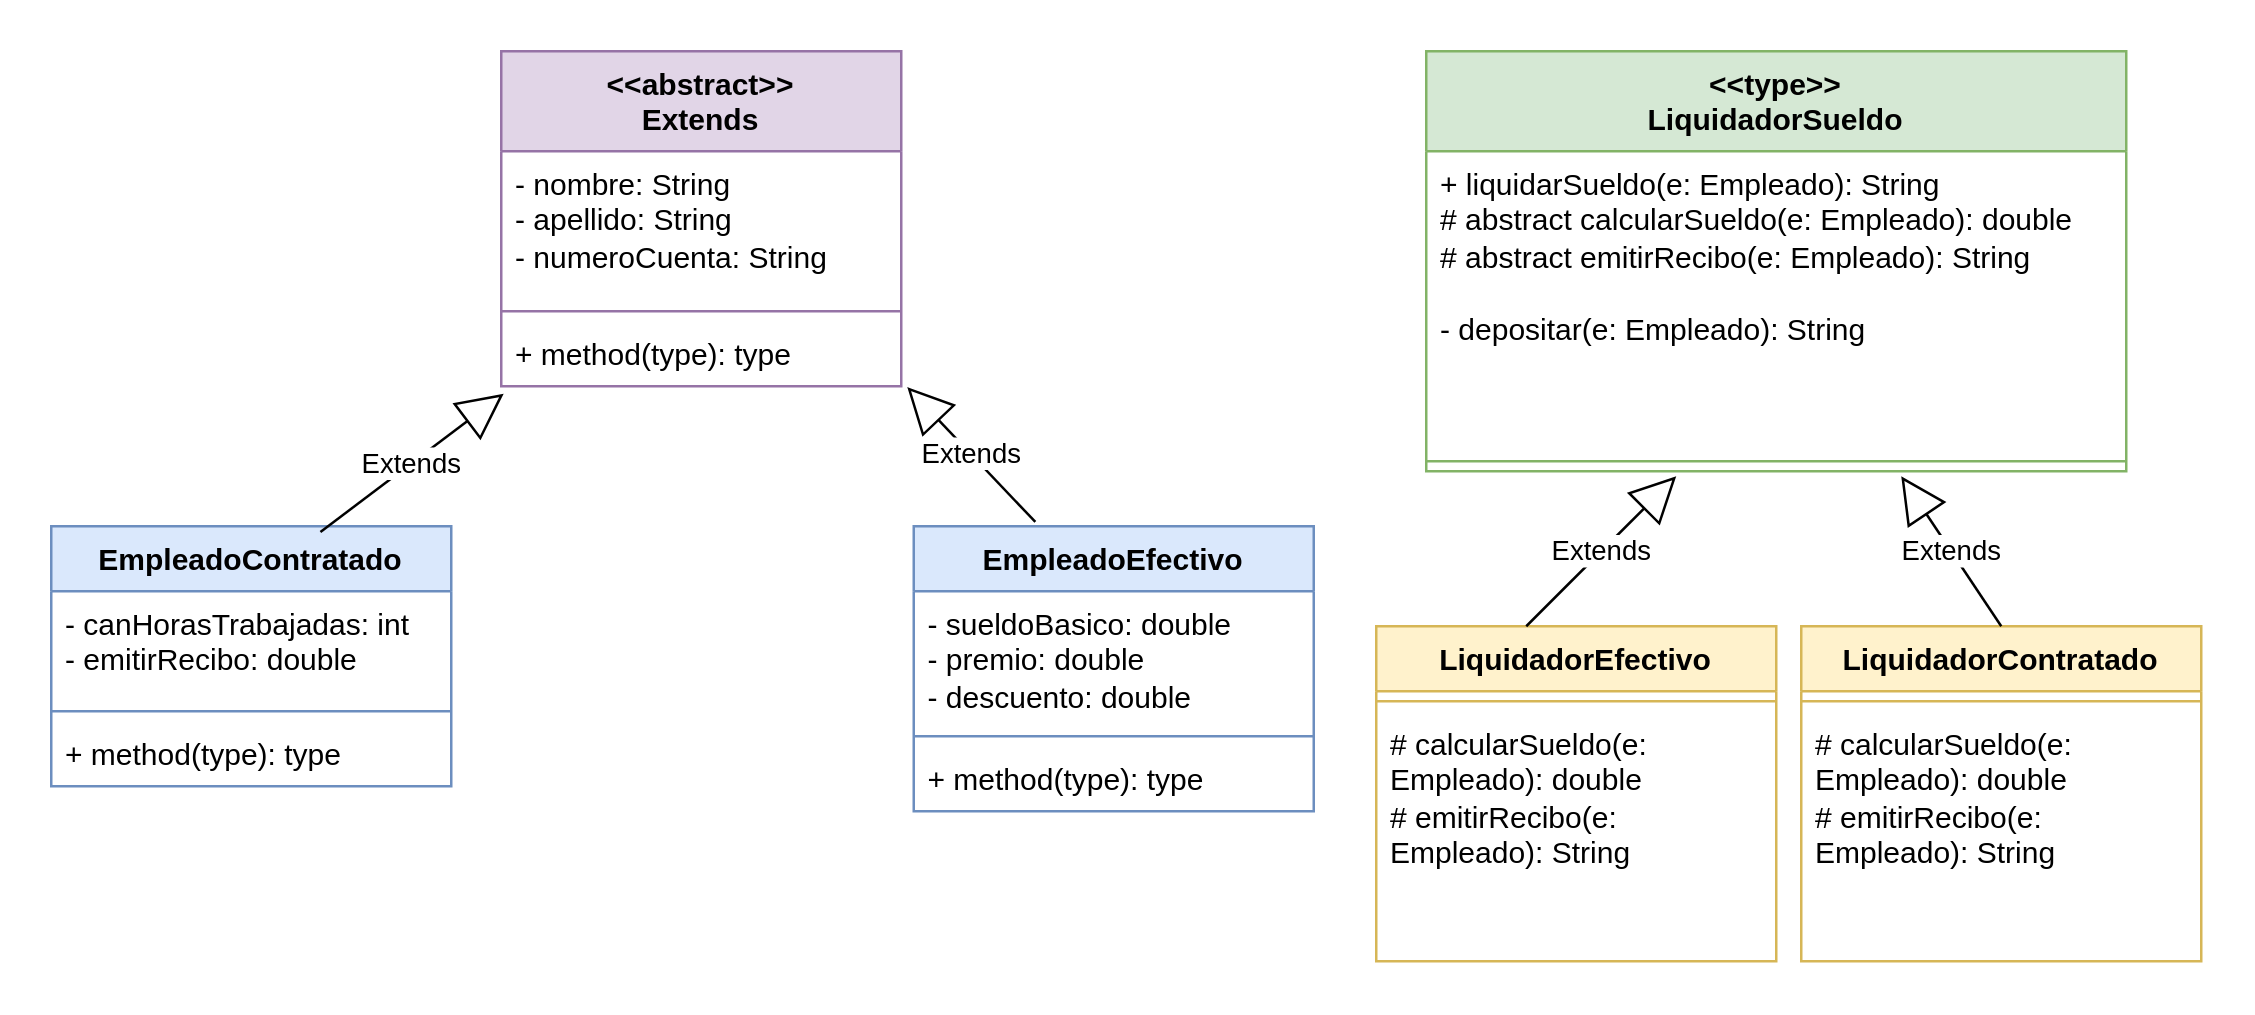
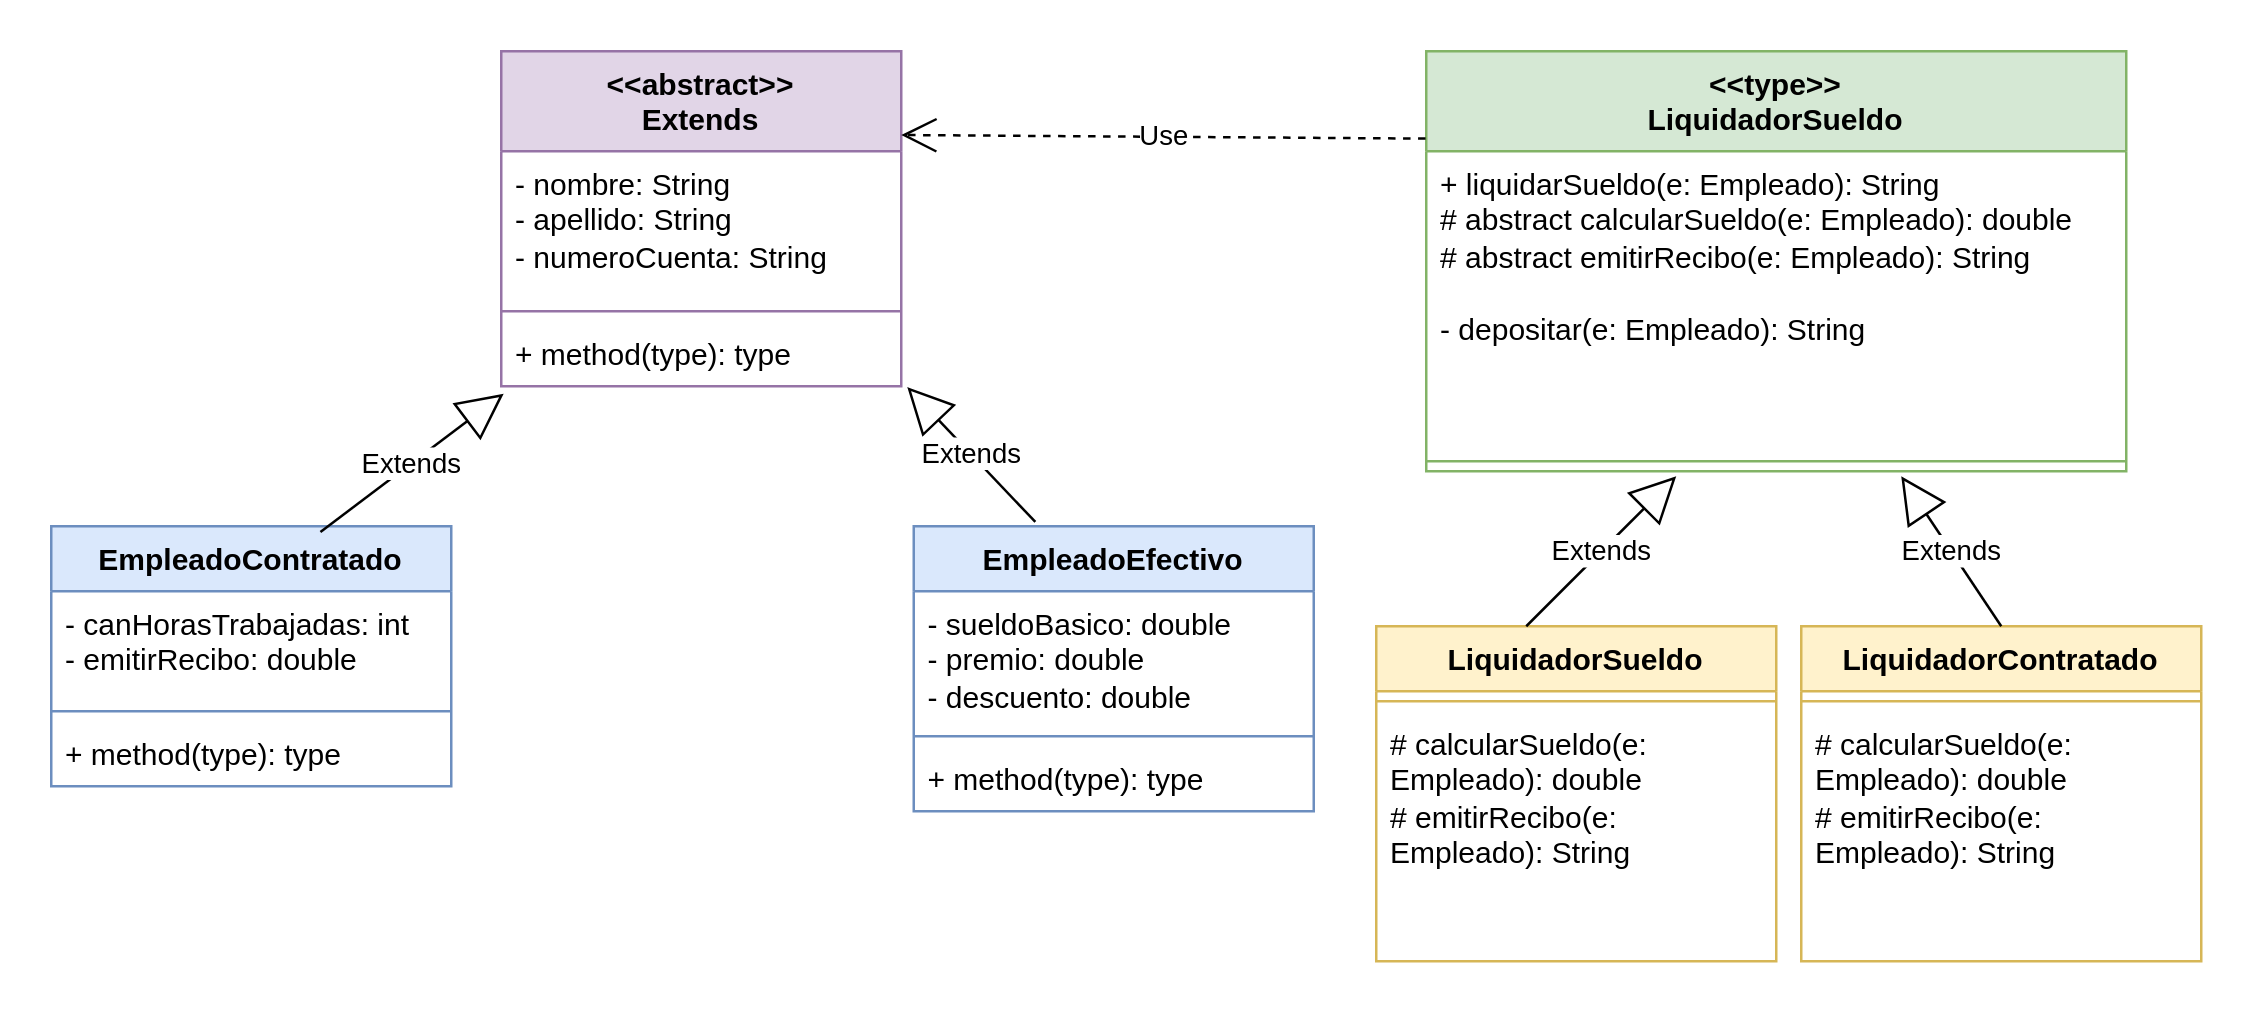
none -> (1166, 137)
(1576, 662) -> (1576, 662)
